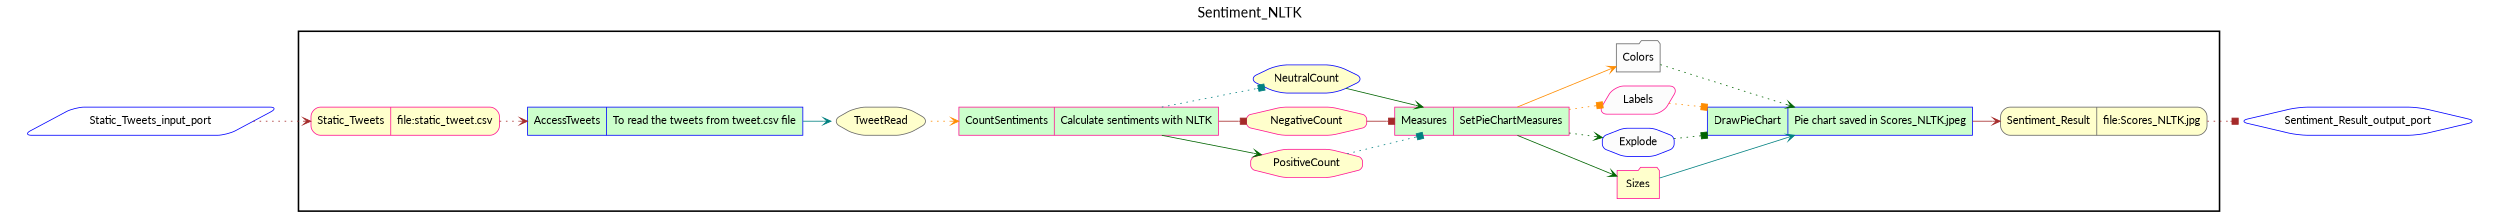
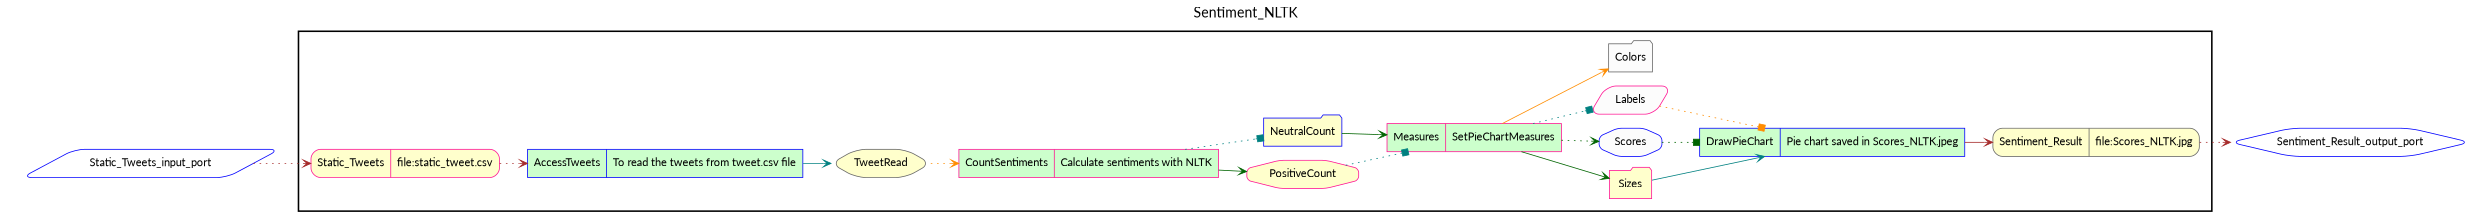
(1307, 79) -> (1303, 132)
(1724, 85) -> none
(1582, 108) -> (1559, 117)
(1307, 121) -> none
(2219, 121) -> (2211, 142)
(1638, 142) -> (1631, 142)
